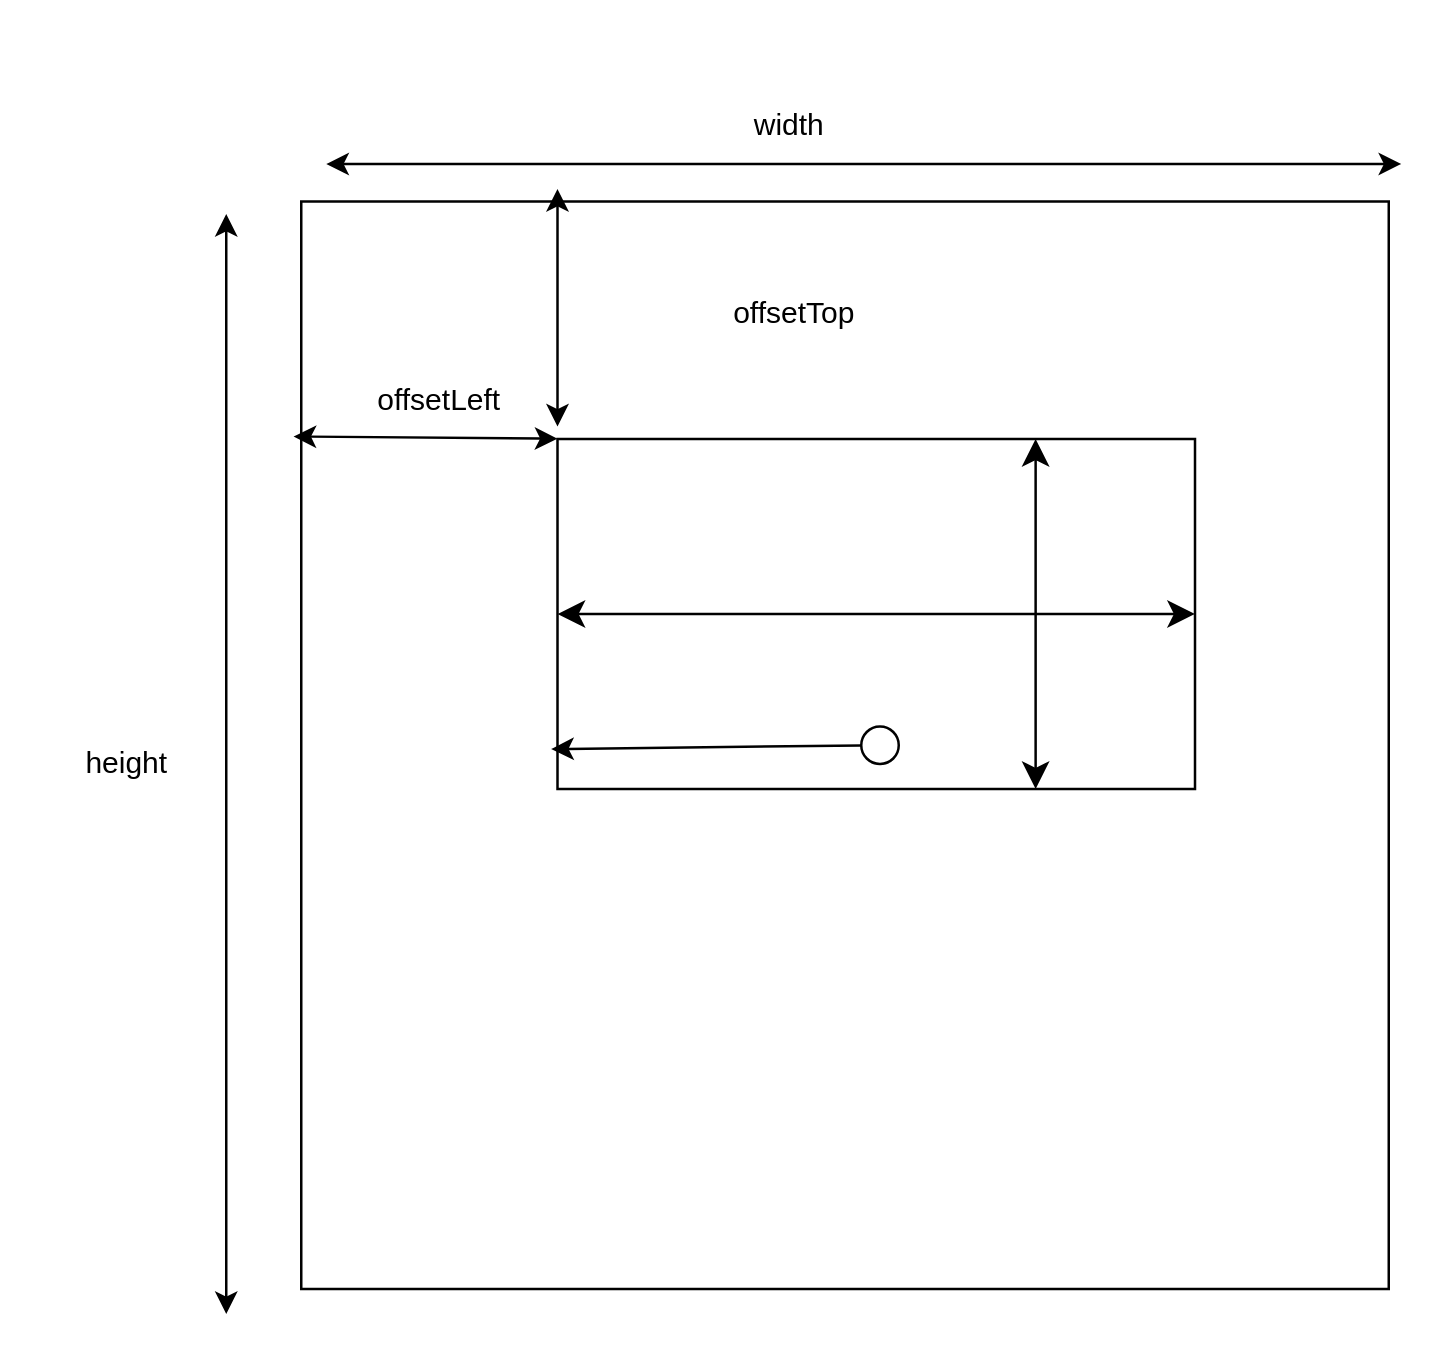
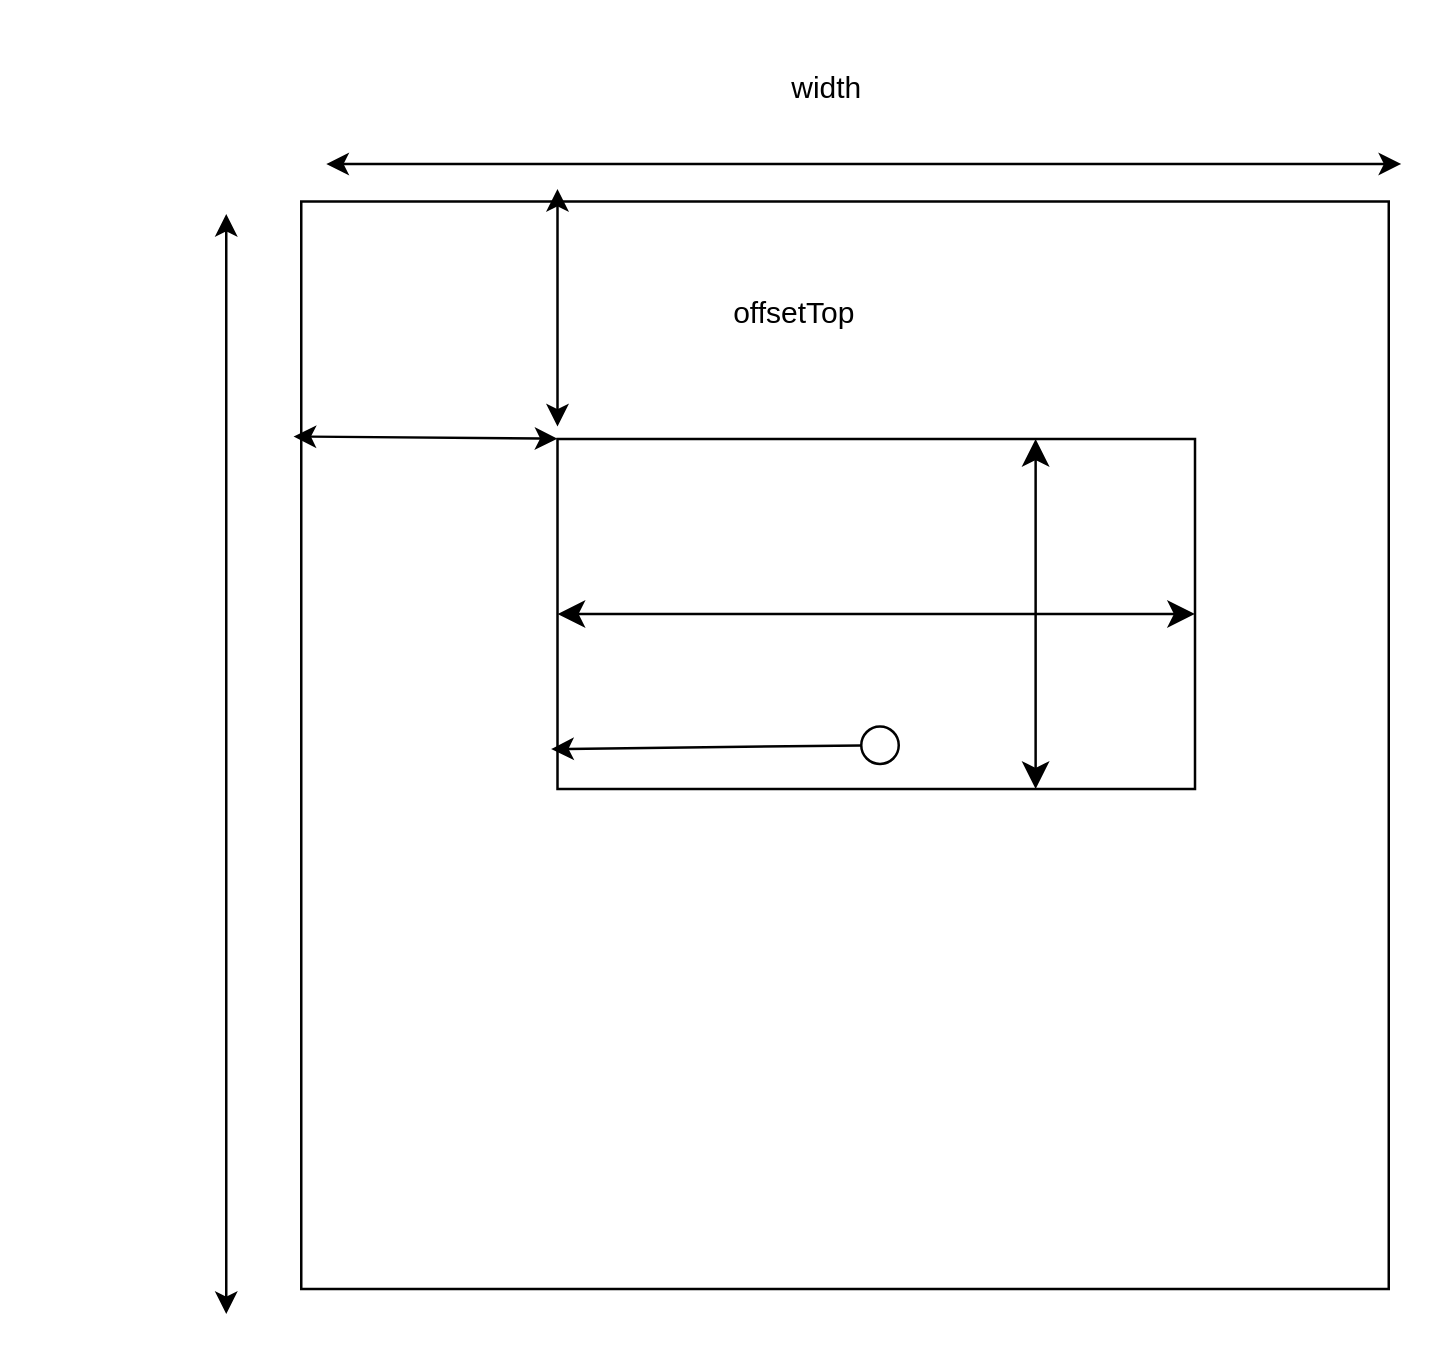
(789, 126) -> (826, 89)
(439, 401) -> none
(126, 764) -> none
